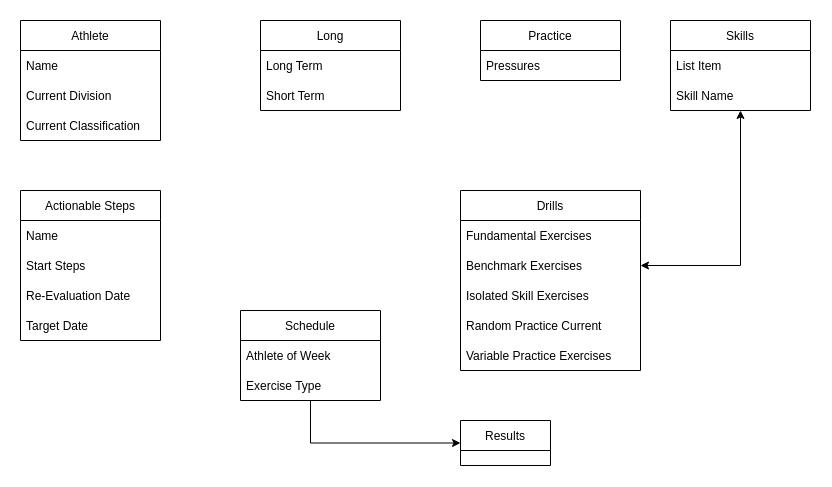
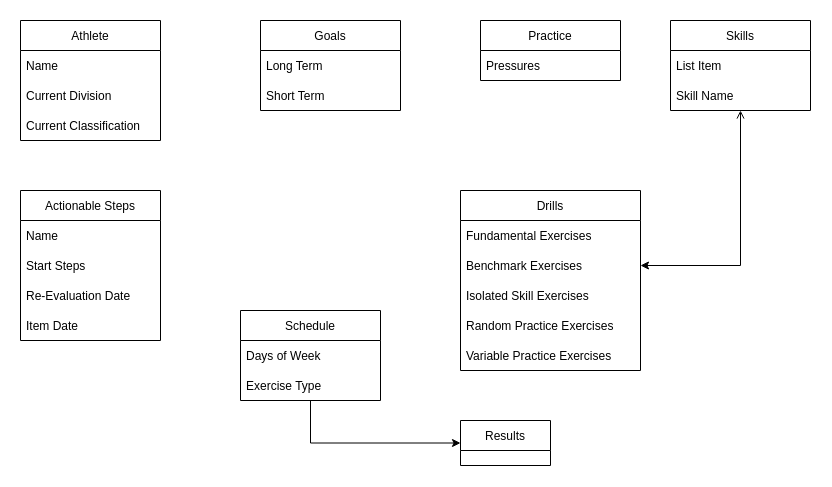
(330, 36) -> (330, 36)
(741, 118) -> (741, 116)
(61, 326) -> (55, 326)
(539, 326) -> (544, 326)
(292, 356) -> (283, 356)
